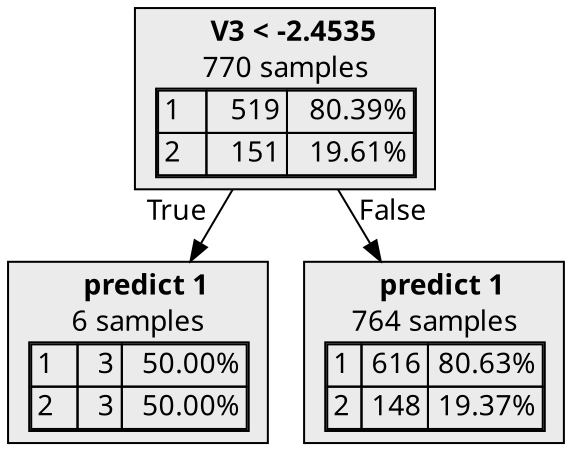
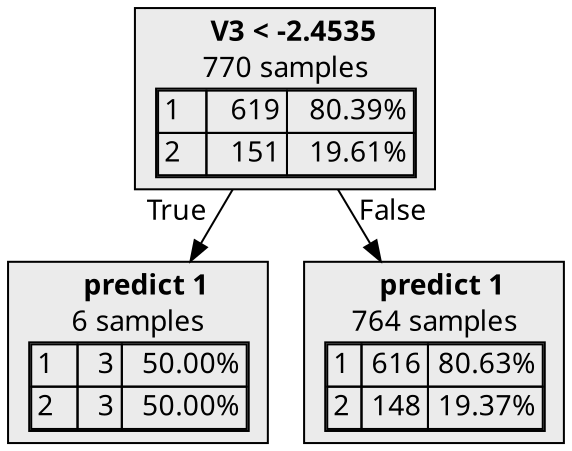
(256, 111) -> (256, 111)
